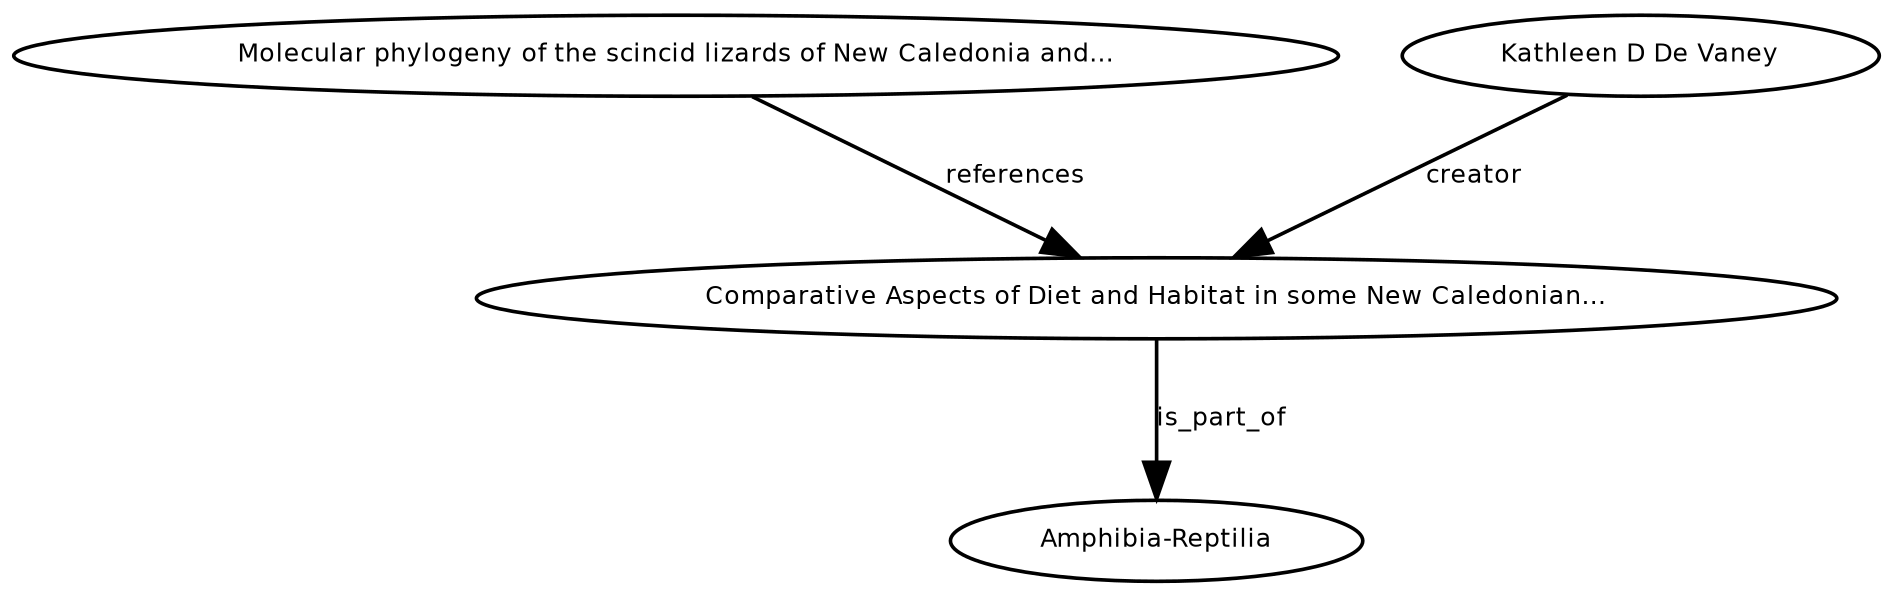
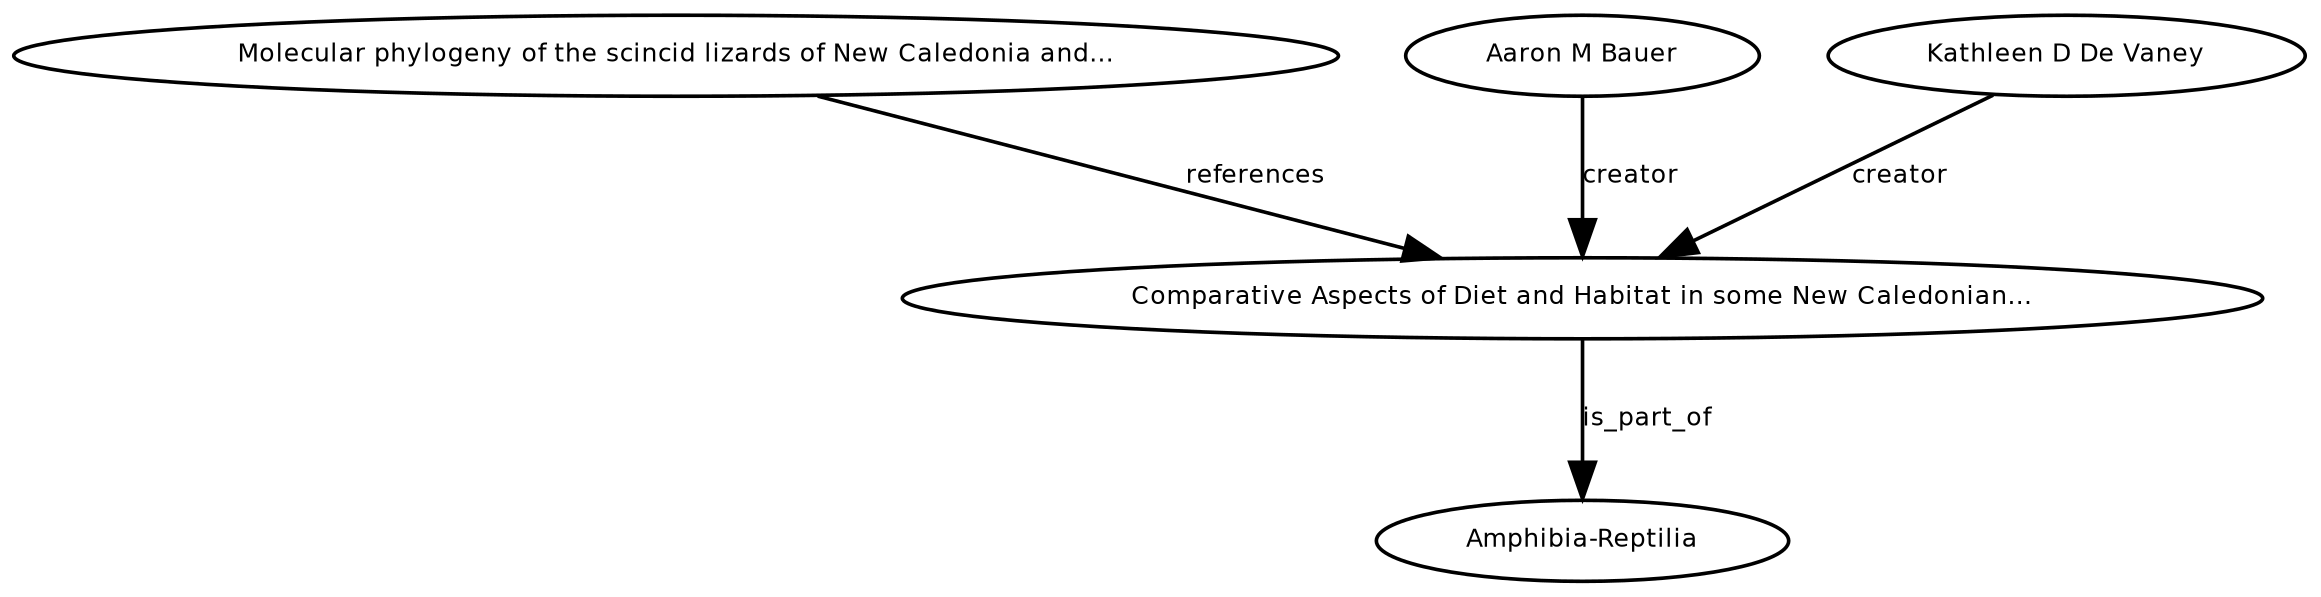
none -> (1583, 56)
